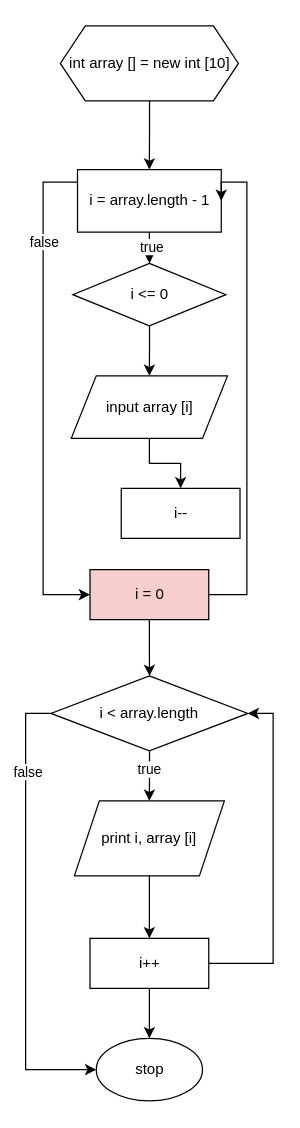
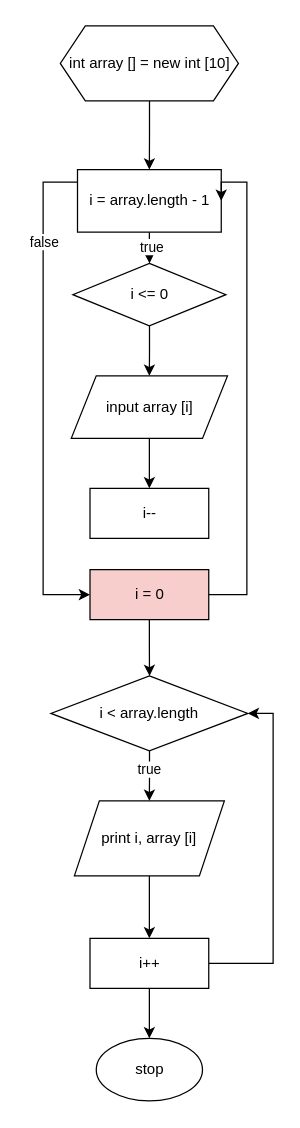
(181, 513) -> (149, 513)
(26, 909) -> none
